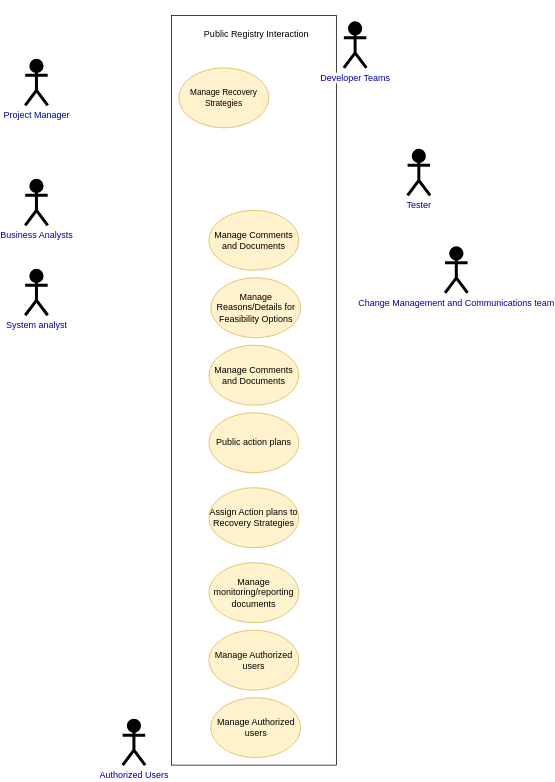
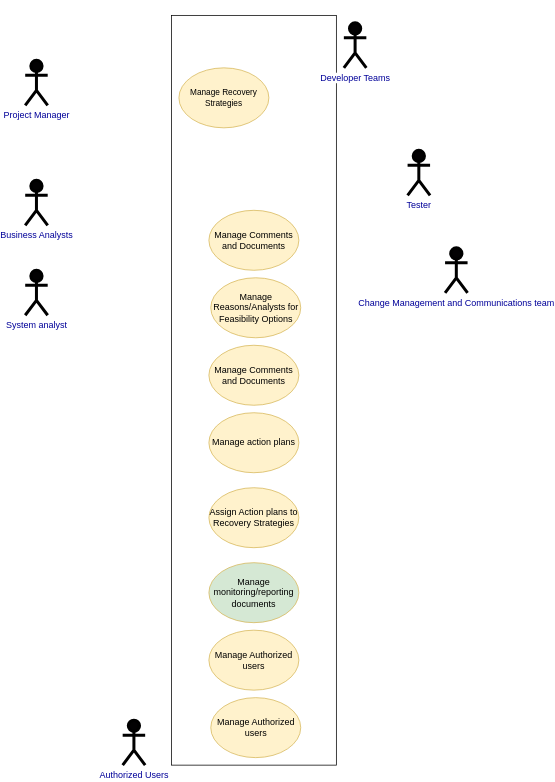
(256, 34) -> none
(256, 308) -> (256, 308)
(254, 443) -> (254, 443)
(254, 593) -> (254, 593)
